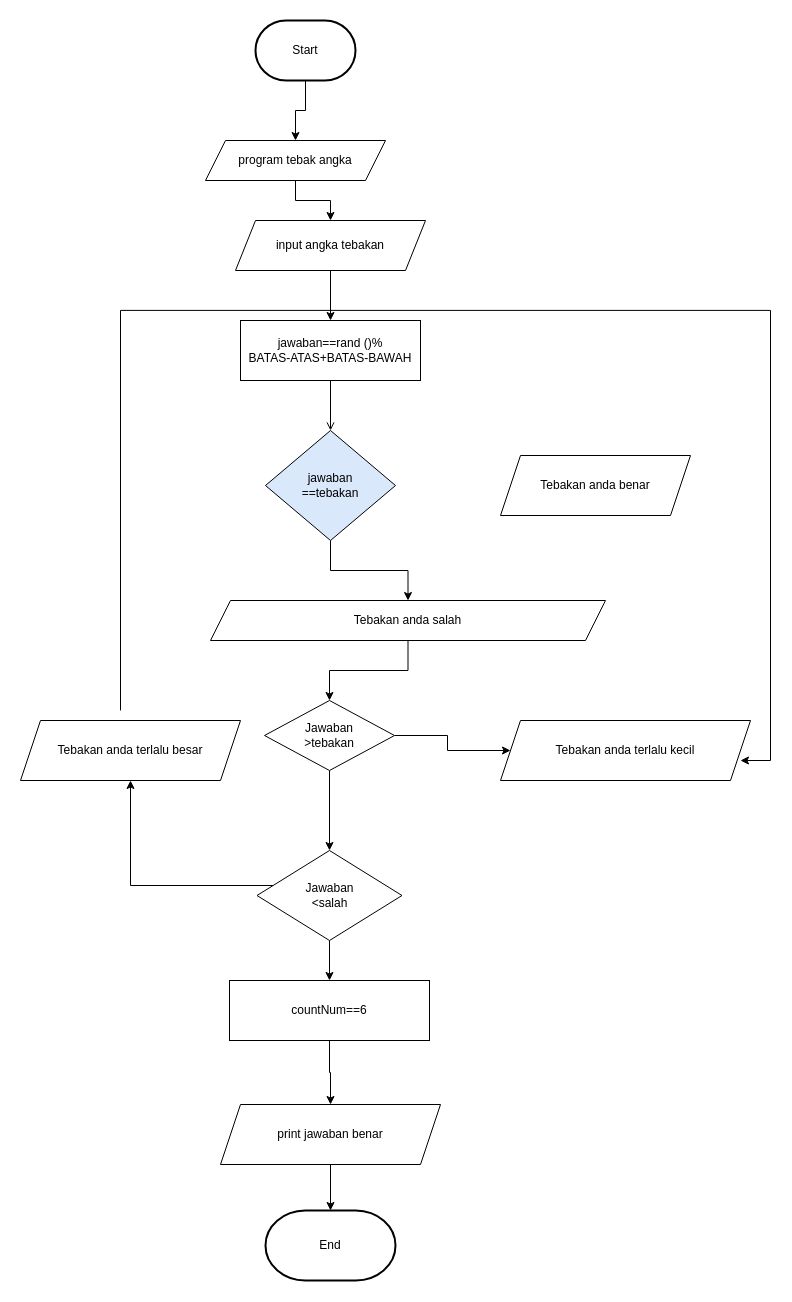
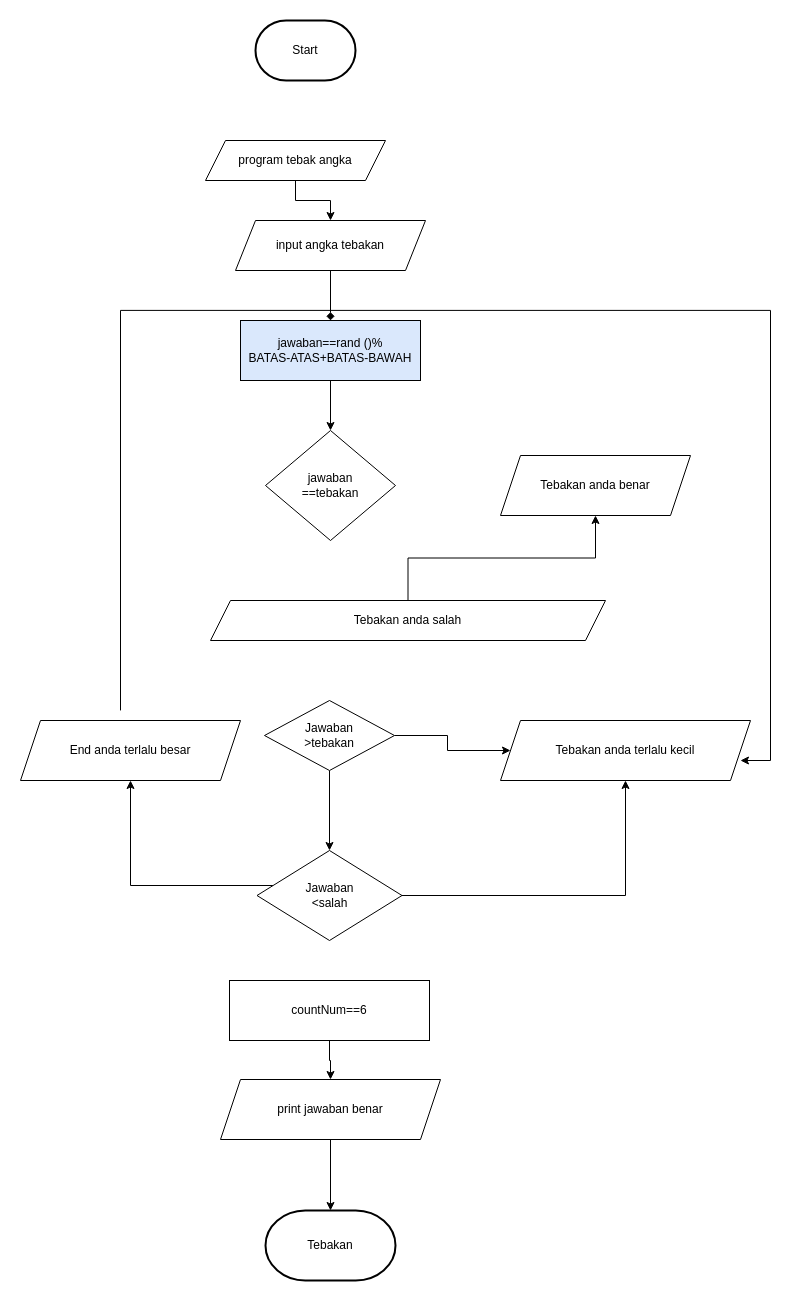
(305, 111) -> none
(331, 313) -> (331, 312)
(331, 351) -> (331, 351)
(331, 424) -> (331, 422)
(331, 486) -> (331, 486)
(353, 571) -> none
(373, 671) -> (514, 558)
(131, 751) -> (131, 751)
(330, 957) -> (567, 896)
(331, 1135) -> (331, 1110)
(331, 1246) -> (331, 1246)
